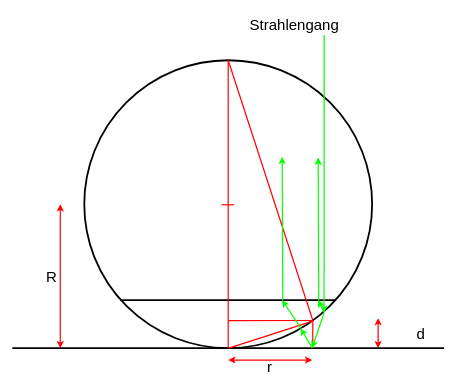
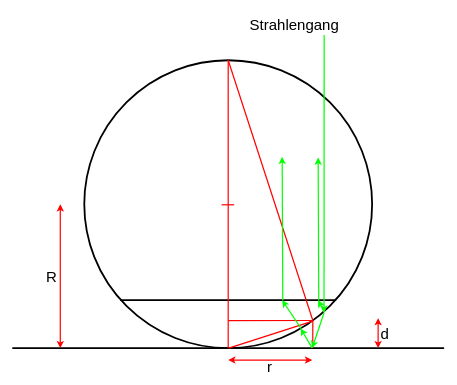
(421, 334) -> (385, 334)
